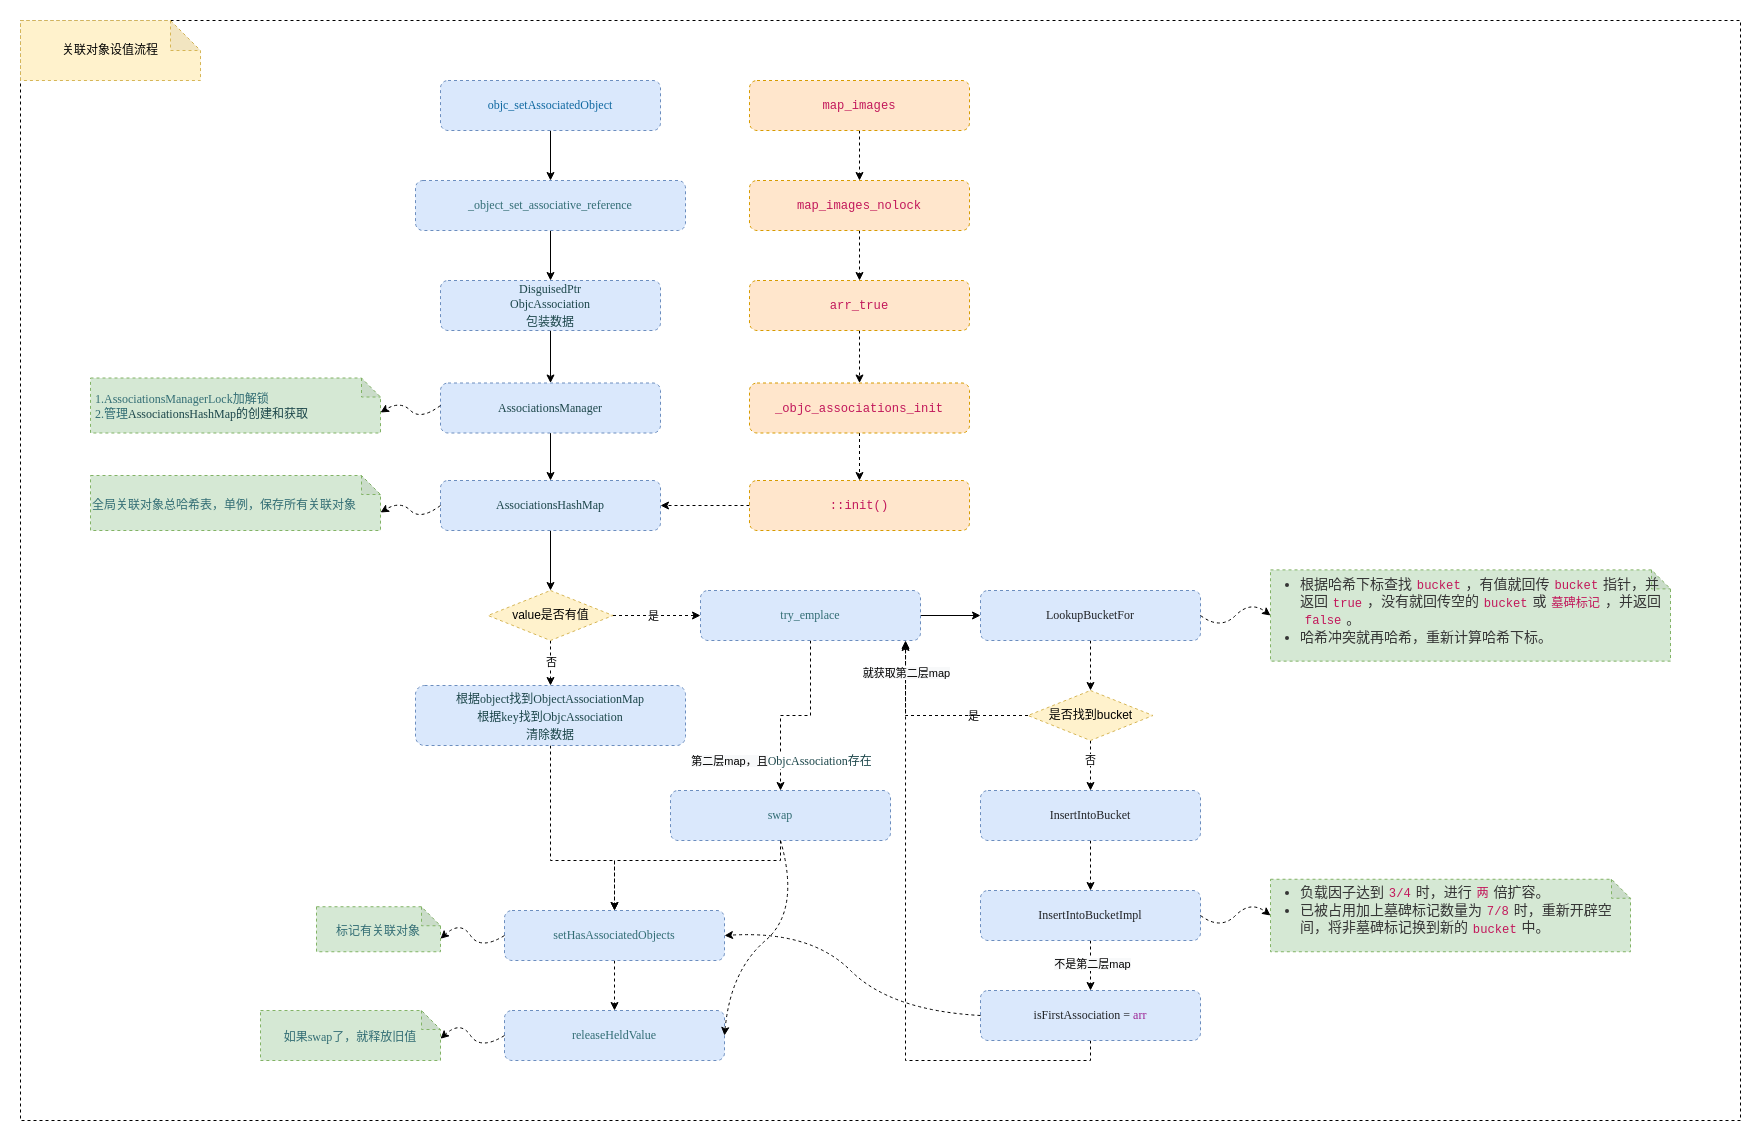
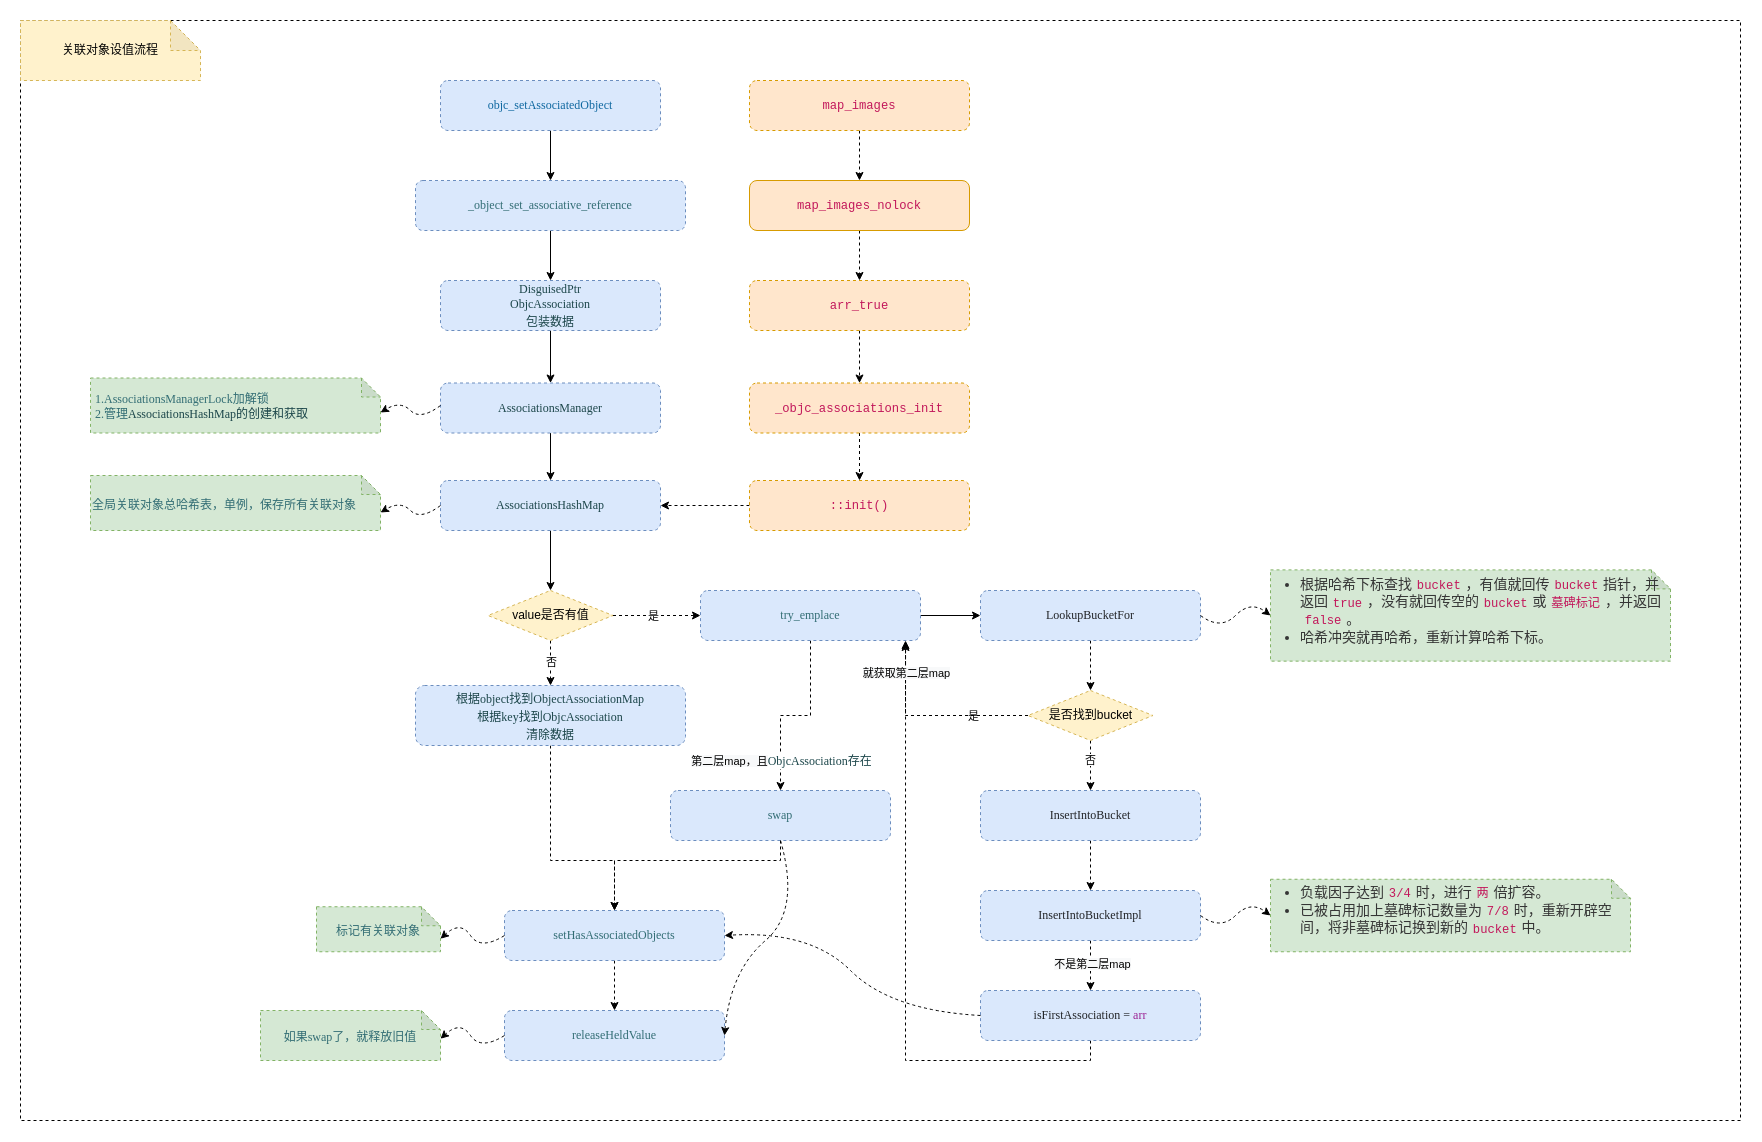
(860, 206) -> (860, 206)
